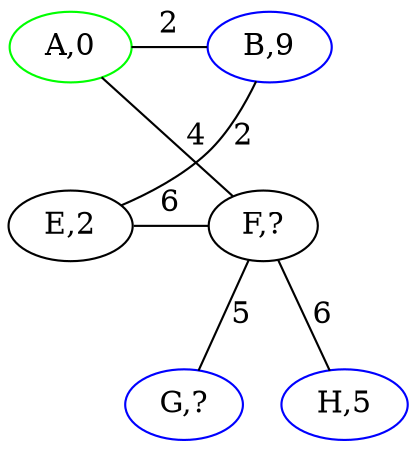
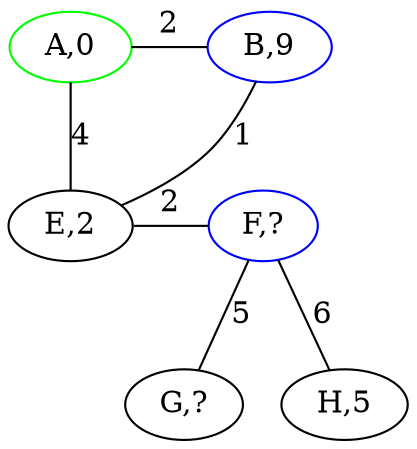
(244, 136) -> (244, 136)
(167, 137) -> (71, 137)
(171, 203) -> (171, 203)
(263, 226) -> (263, 226)
(184, 405) -> (184, 405)
(345, 405) -> (345, 405)
